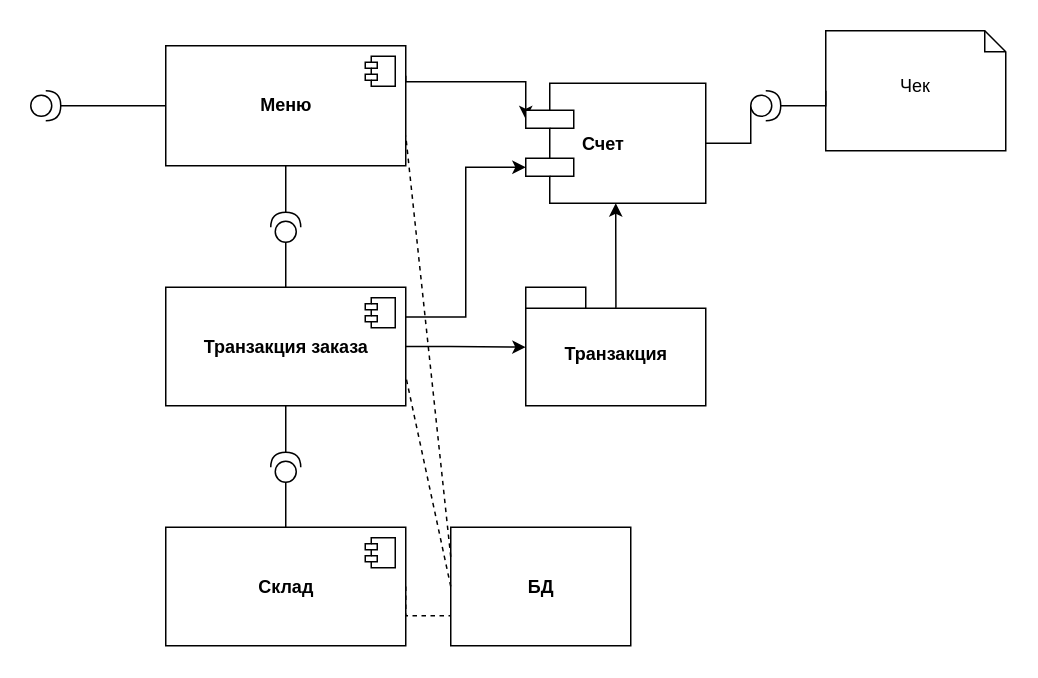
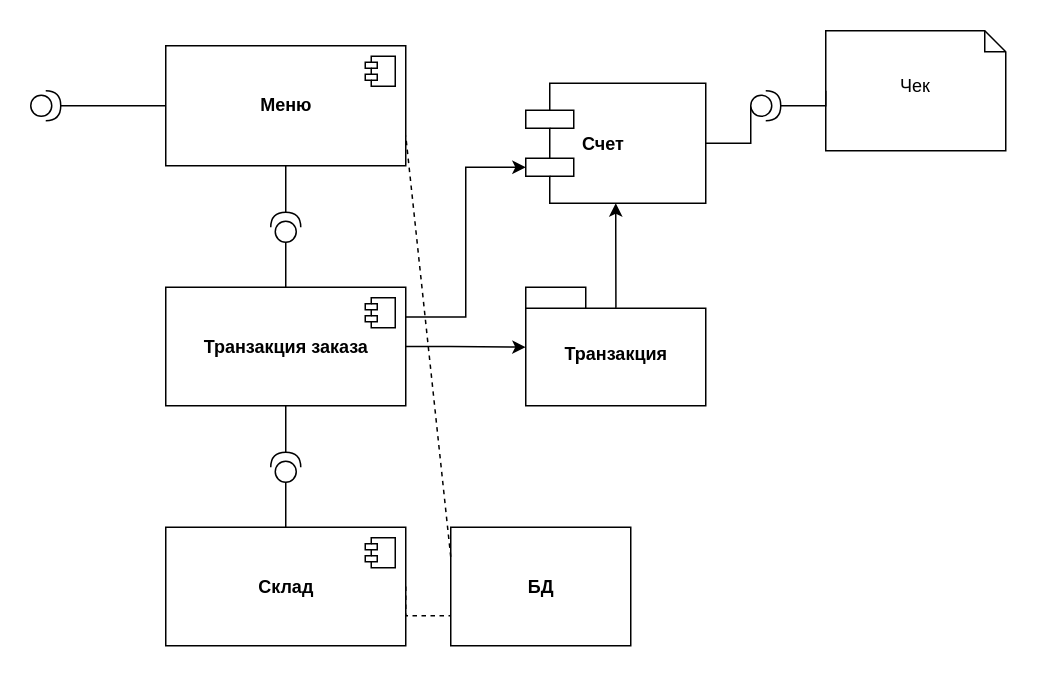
(478, 82) -> none
(428, 481) -> none
